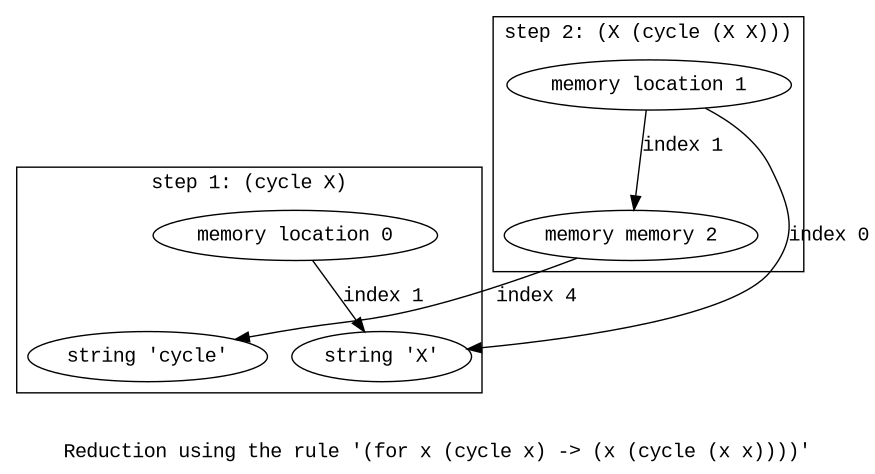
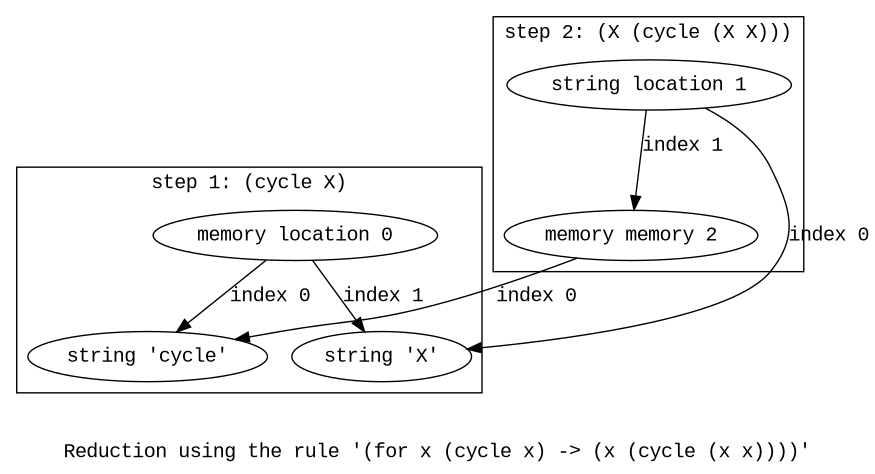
(649, 85) -> (649, 85)
none -> (227, 292)
(536, 296) -> (536, 296)
